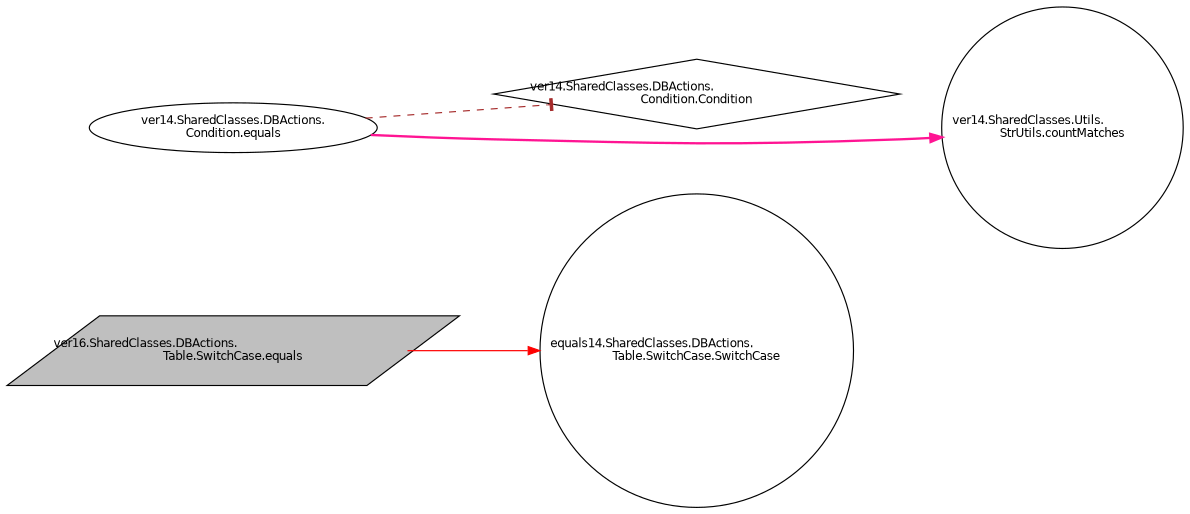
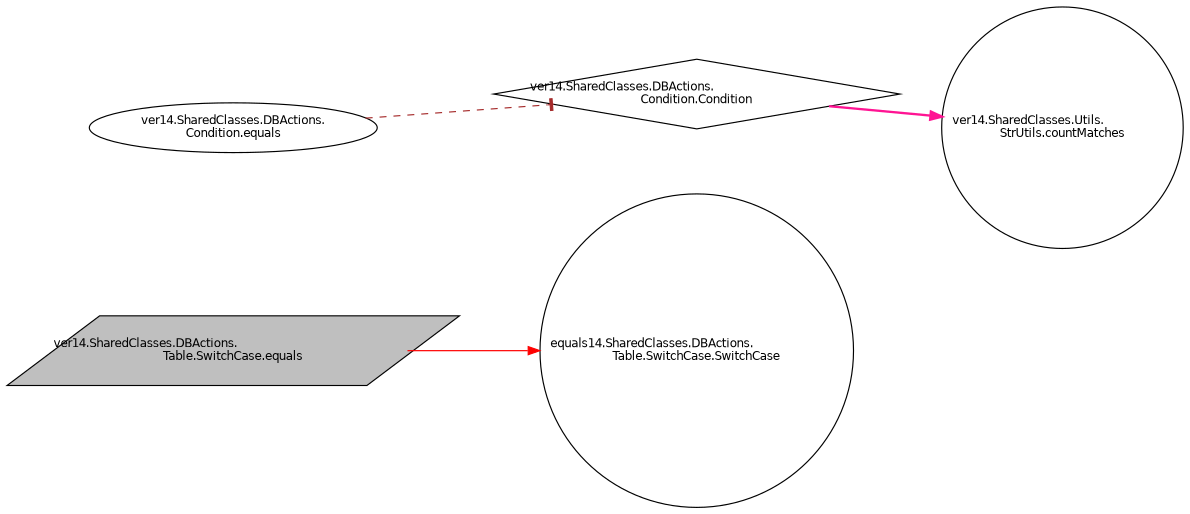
(651, 143) -> (880, 111)
(233, 351) -> (233, 351)
